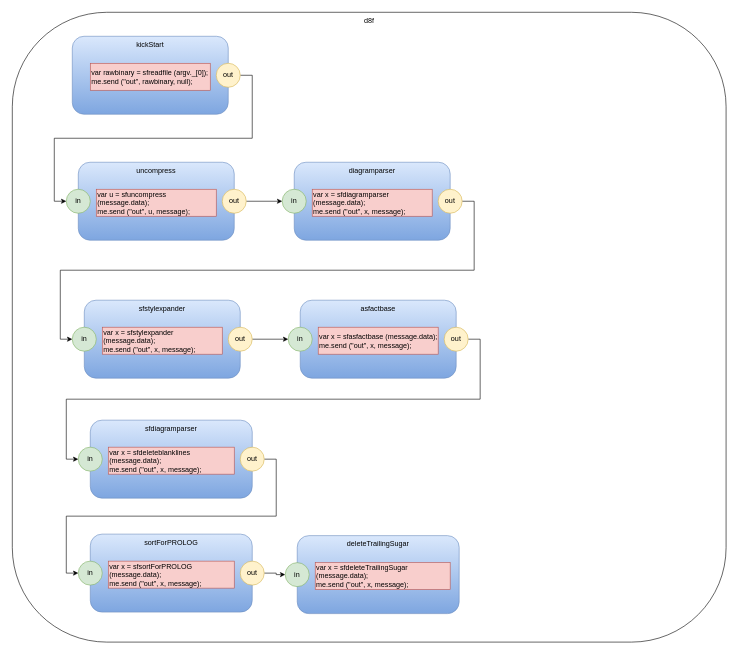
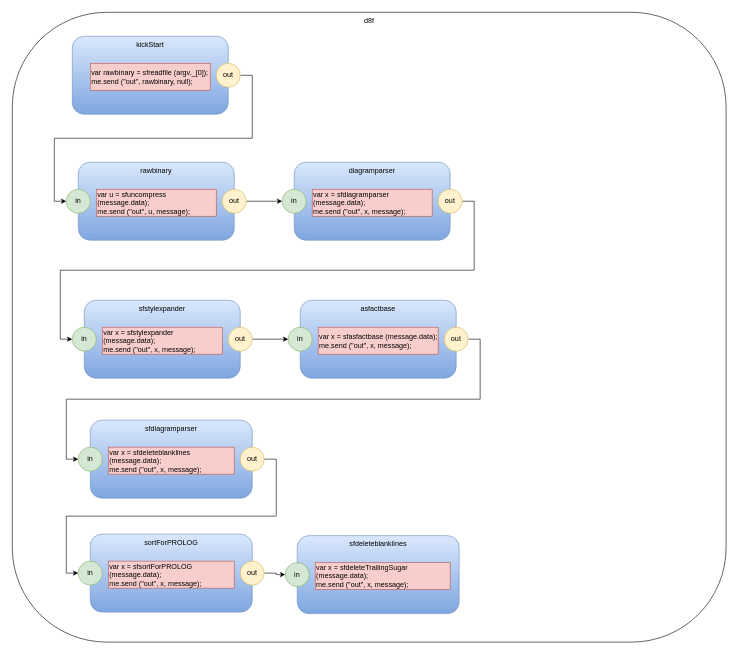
(156, 171) -> (156, 171)
(378, 545) -> (378, 545)
